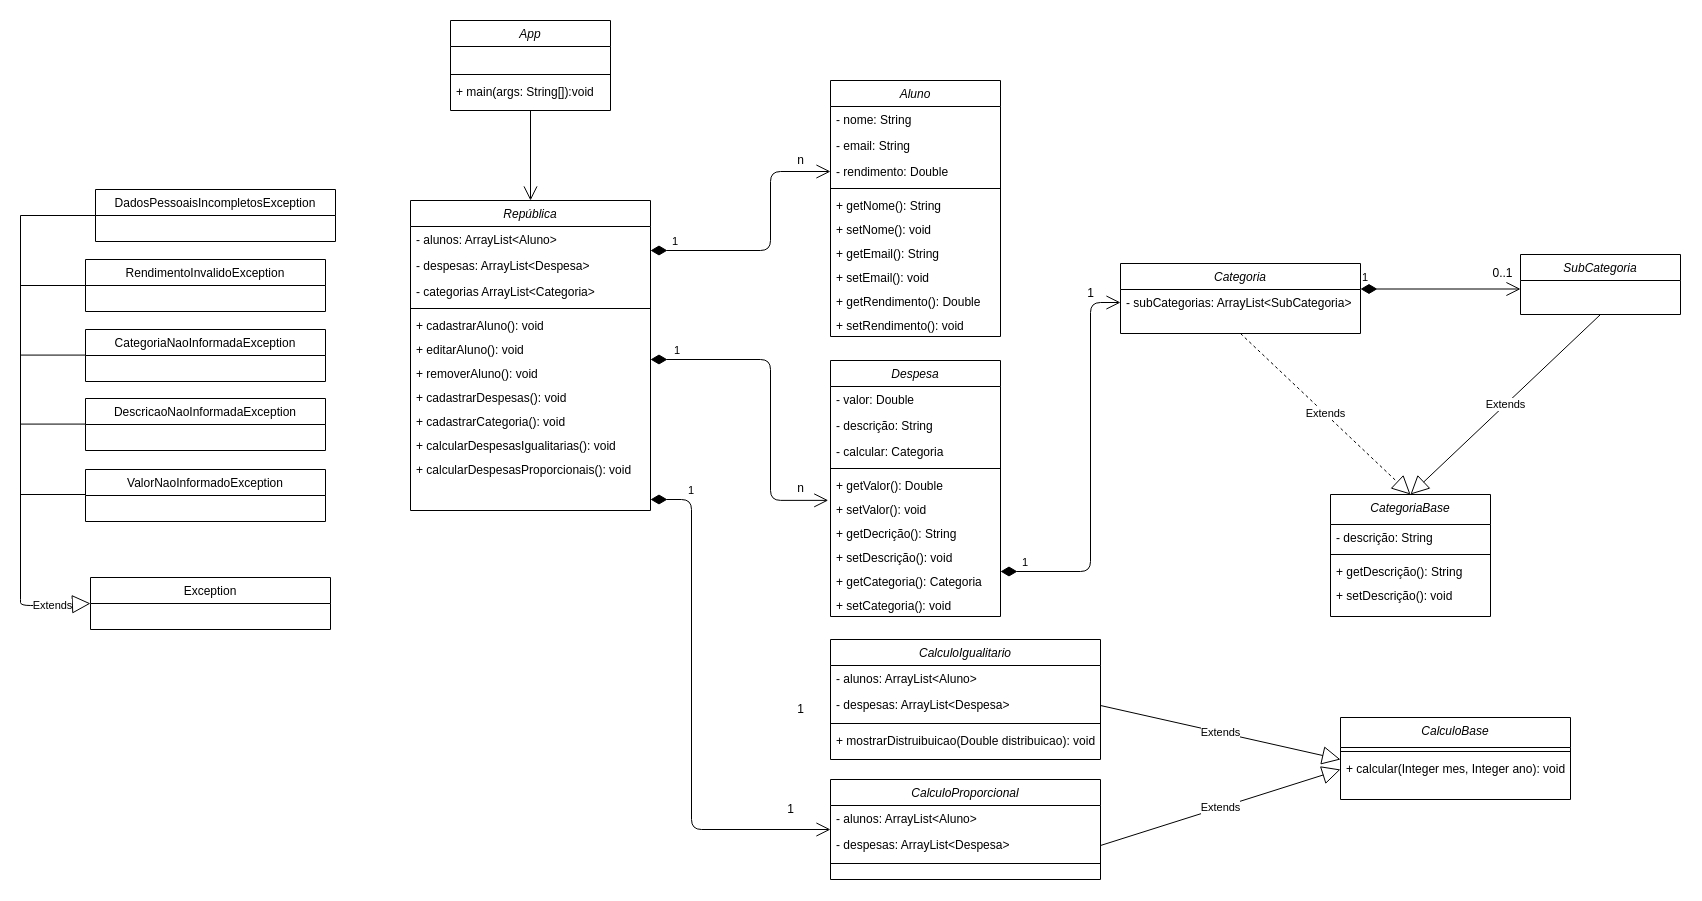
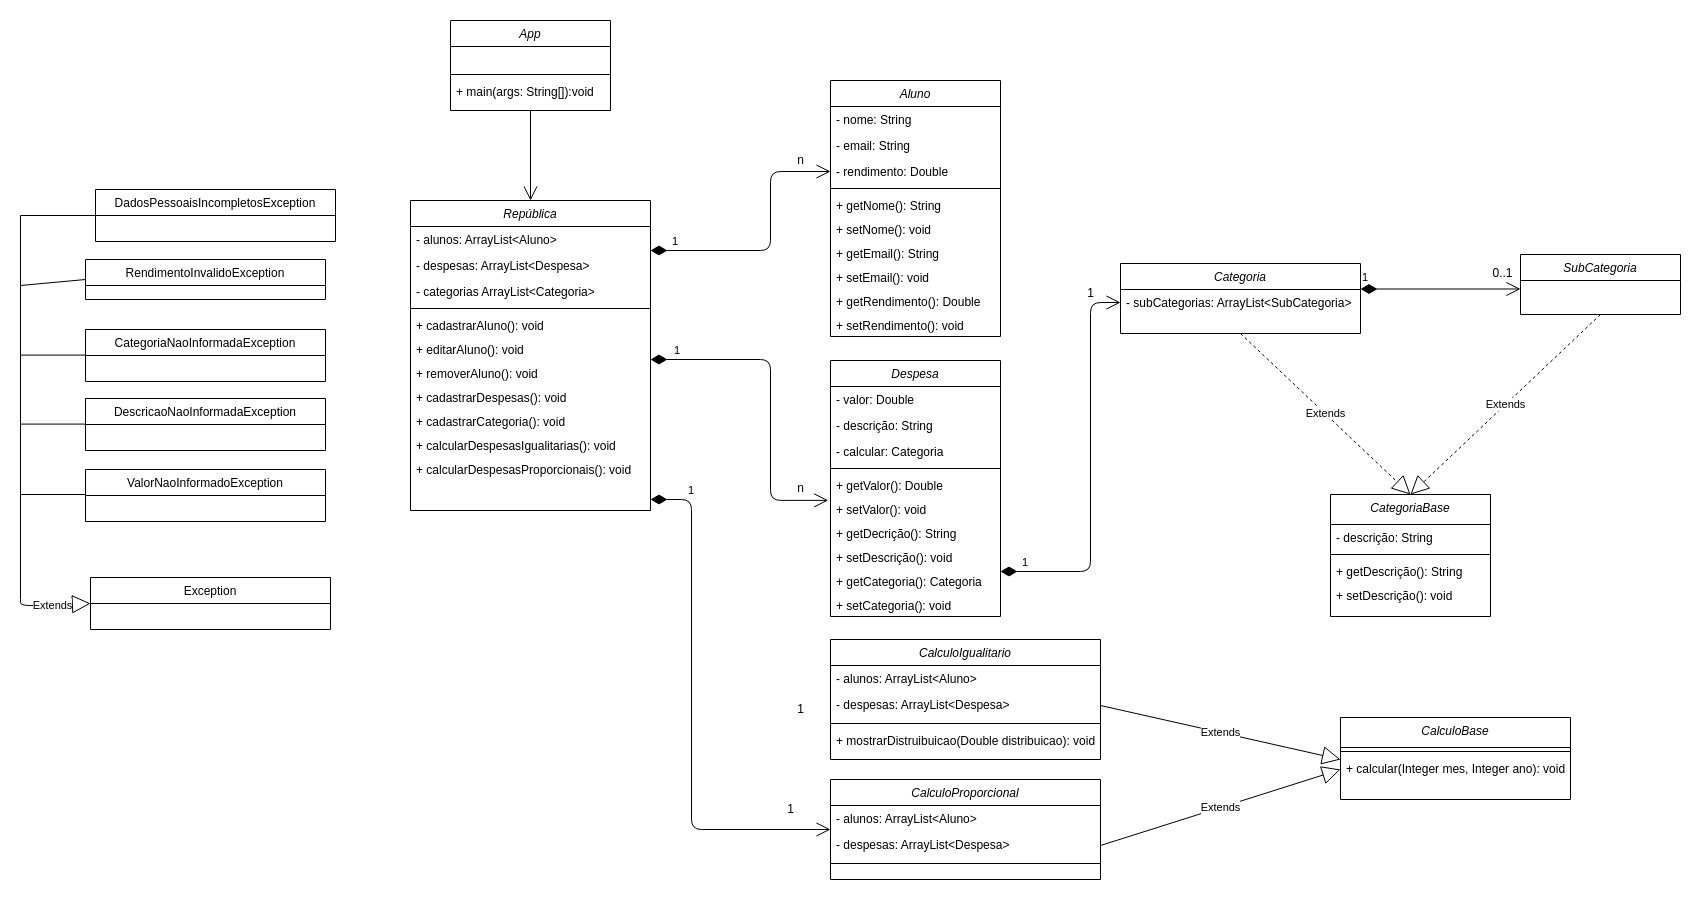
(206, 286) -> (206, 280)
(1556, 357) -> (1556, 357)
